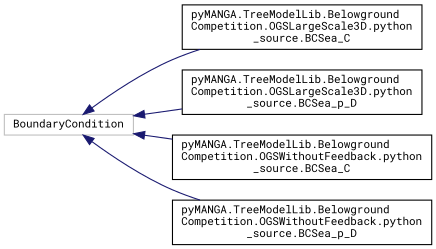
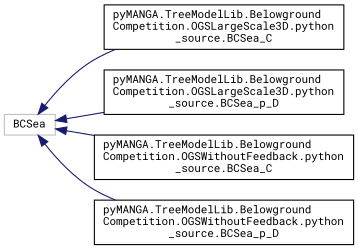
(69, 125) -> (30, 125)
